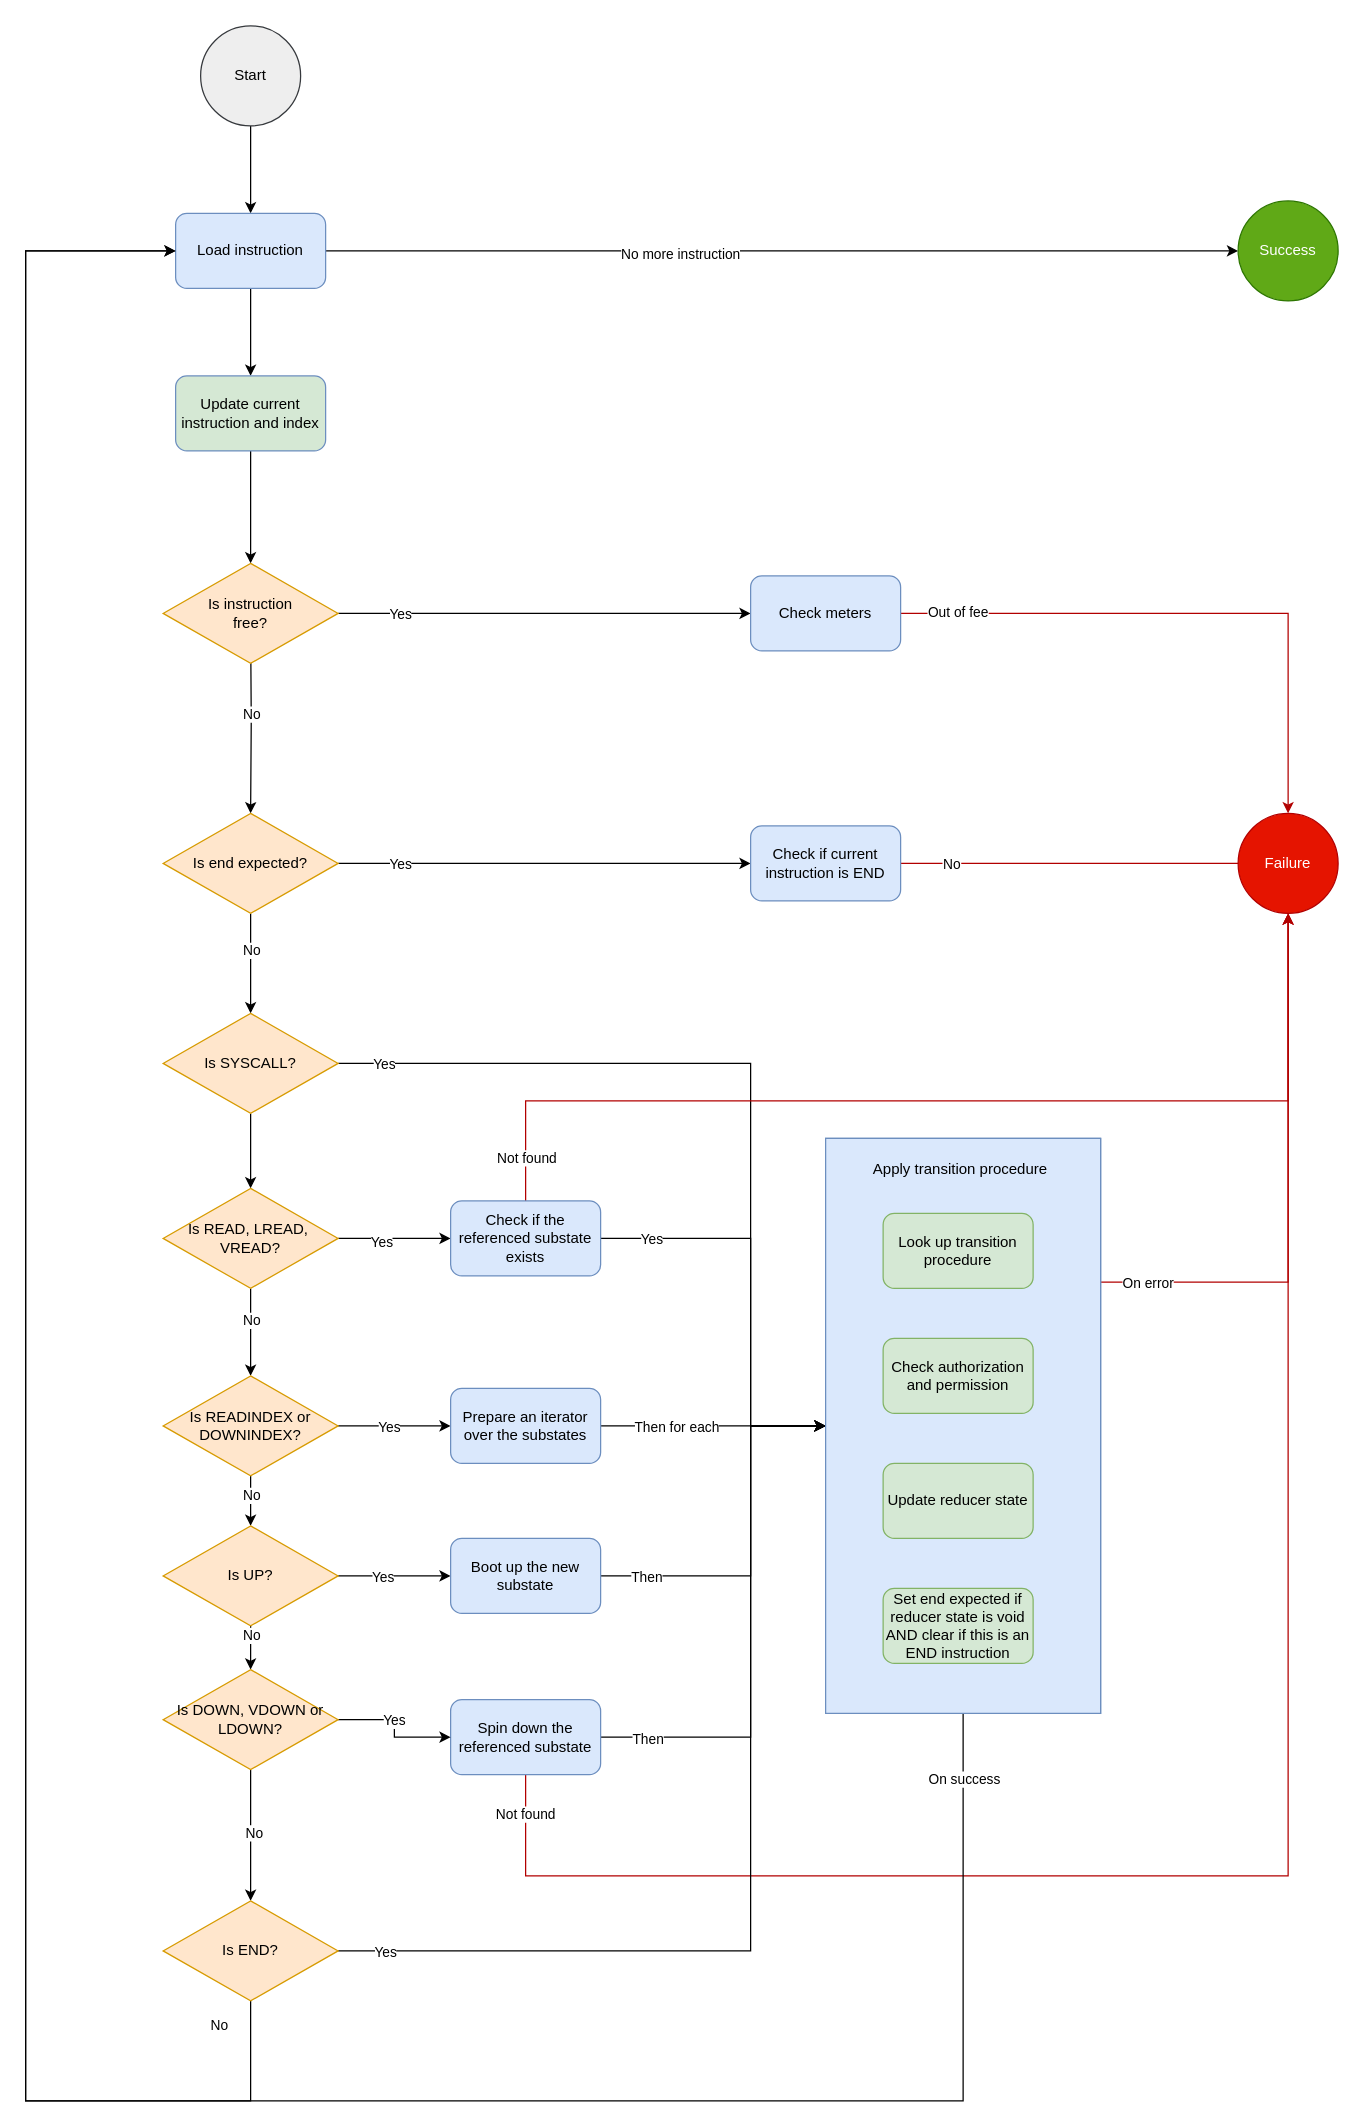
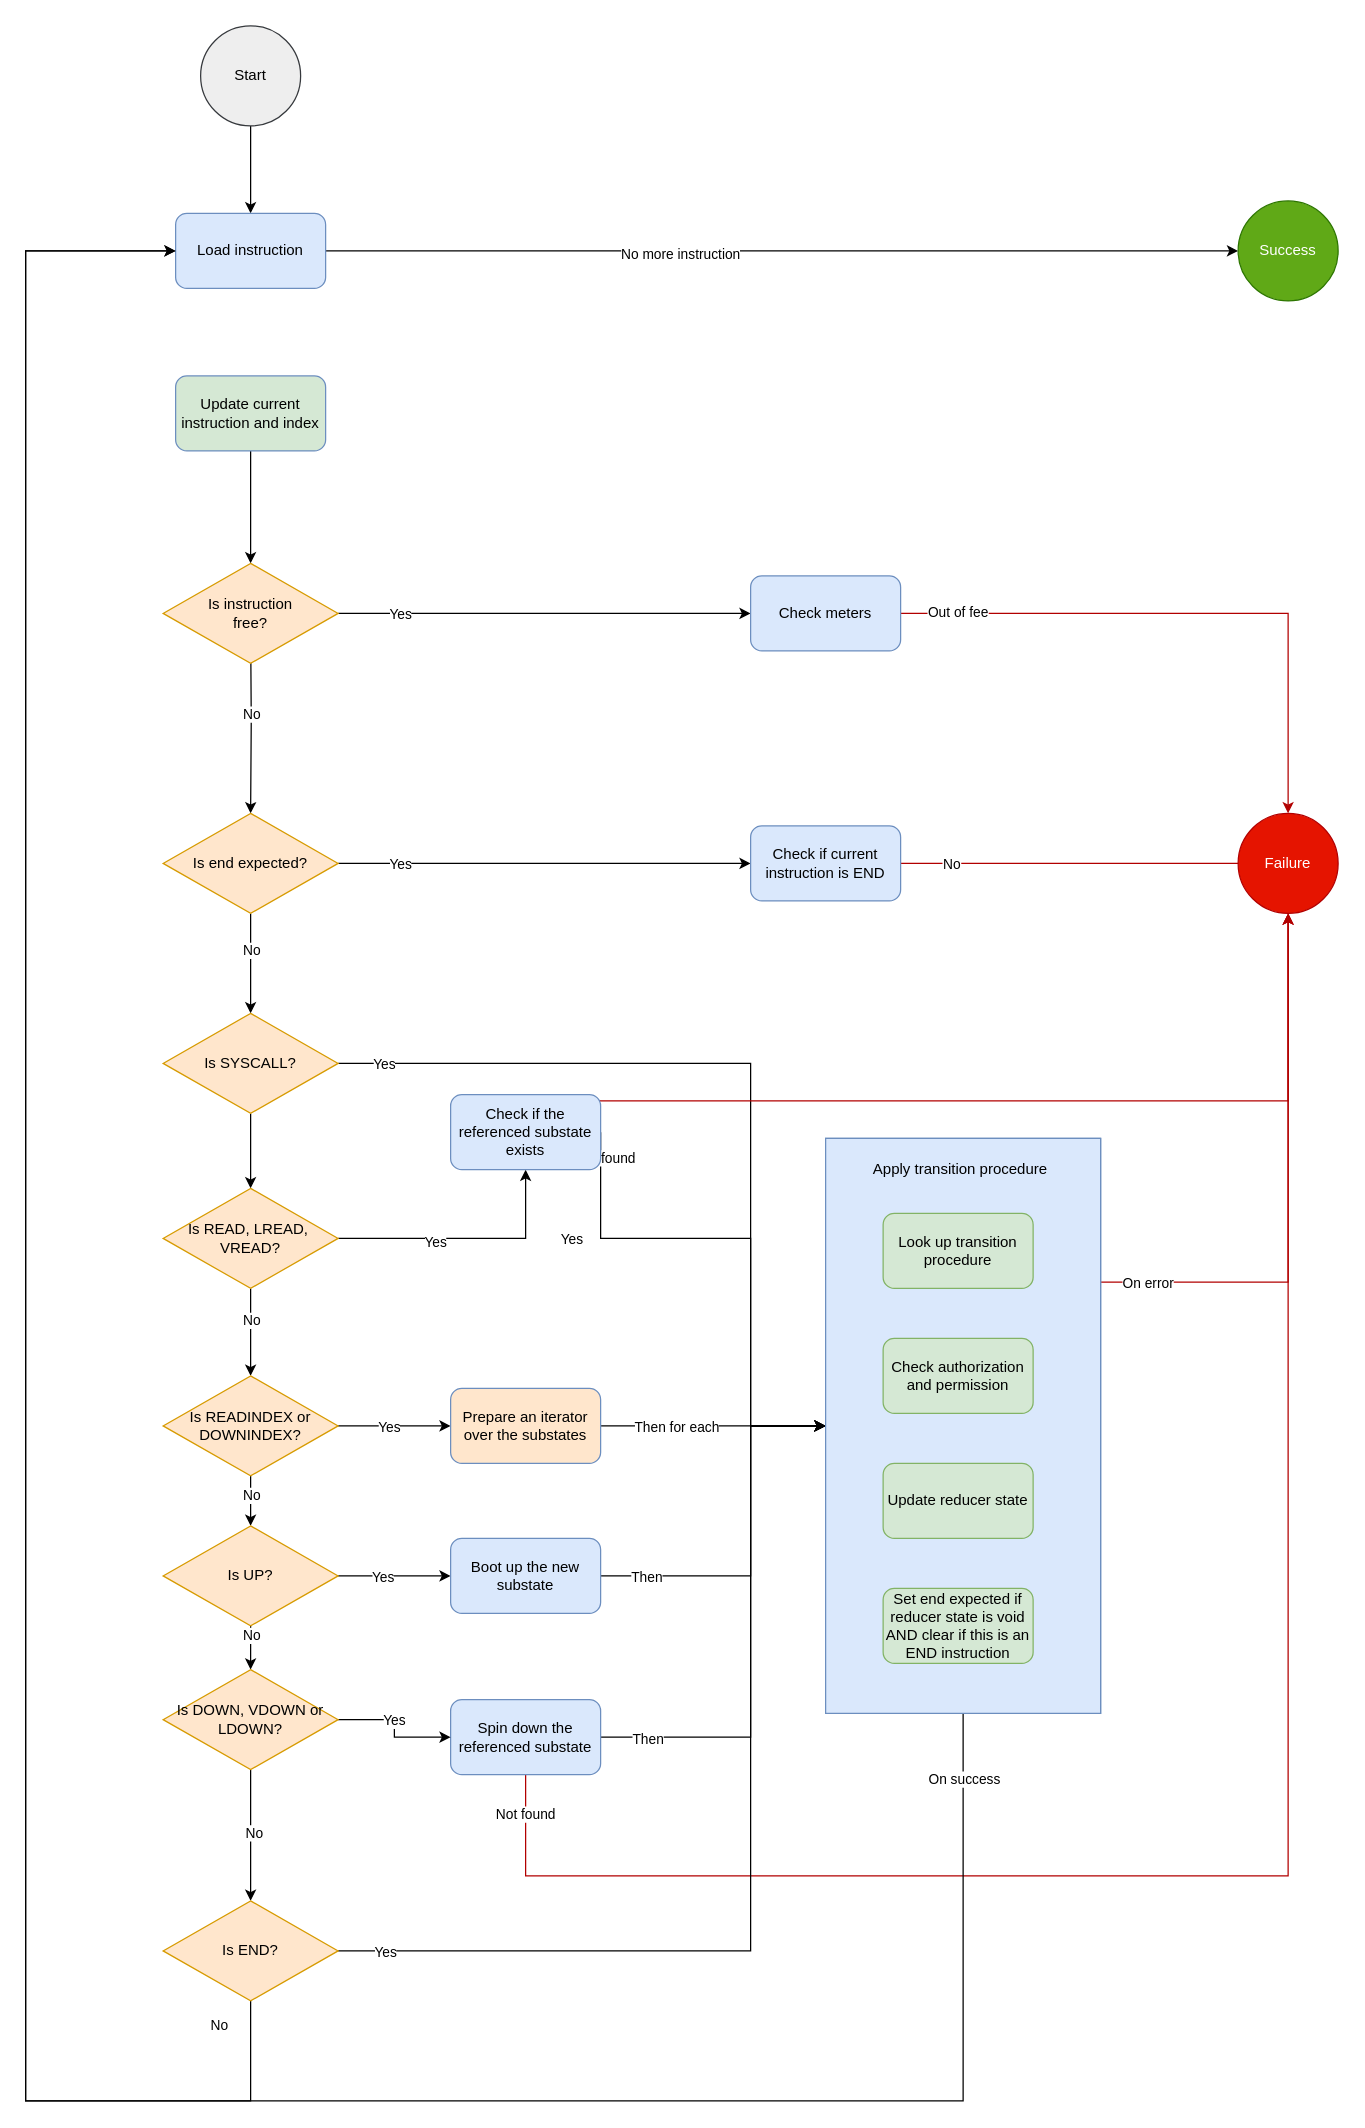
(251, 327) -> none
(526, 1238) -> (526, 1132)
(526, 1426) -> (526, 1426)
